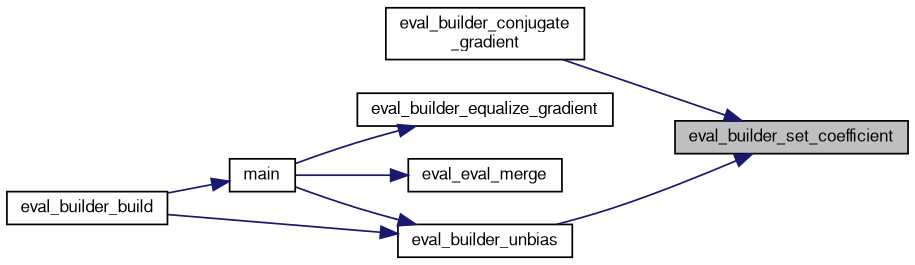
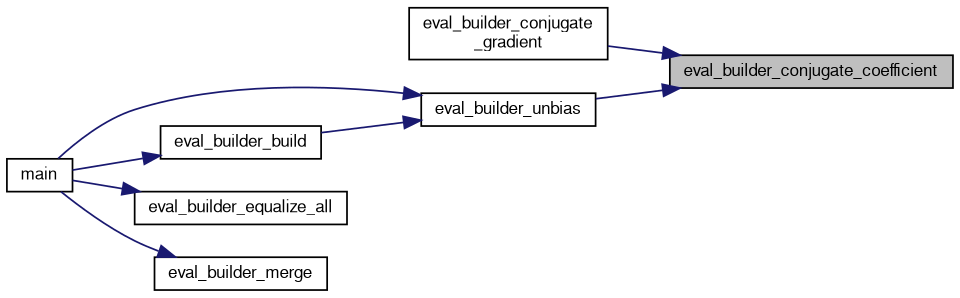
(485, 110) -> (241, 208)
(792, 137) -> (811, 72)
(485, 175) -> (241, 274)
(190, 189) -> (108, 164)
